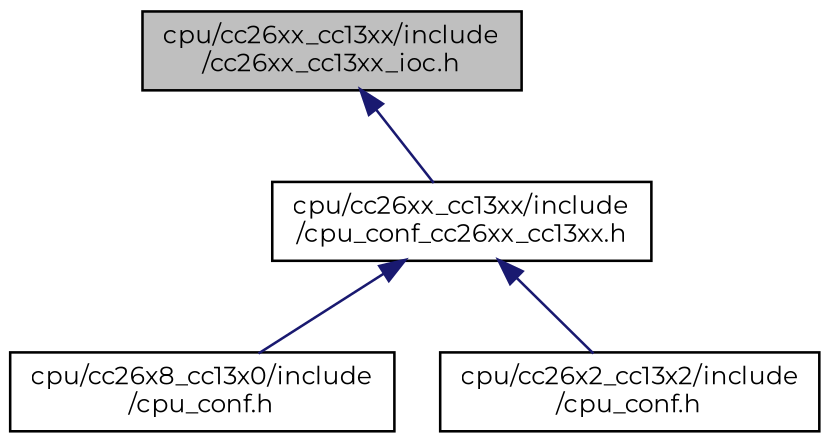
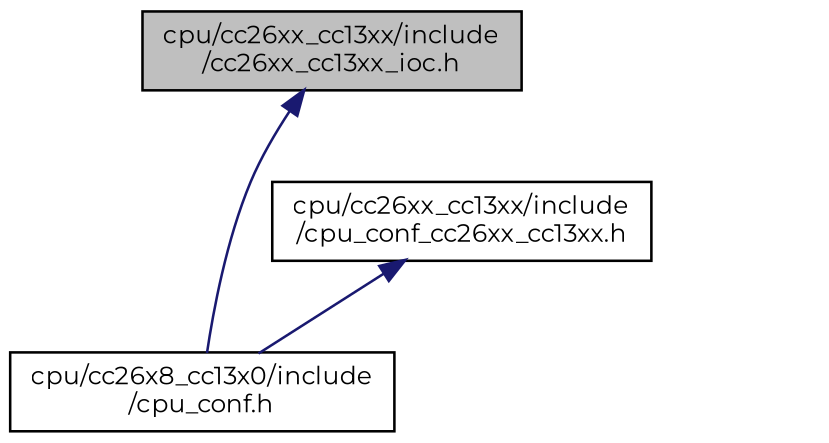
(405, 146) -> (234, 227)
(630, 392) -> none
